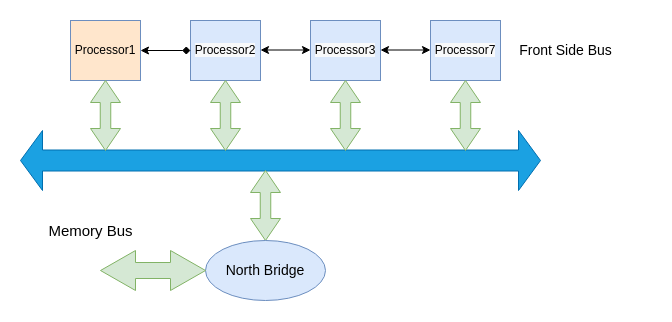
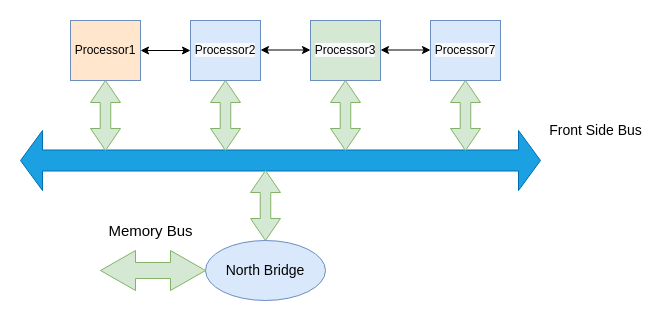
(182, 51) -> (182, 51)
(346, 51) -> (346, 51)
(566, 51) -> (596, 131)
(91, 231) -> (151, 231)
